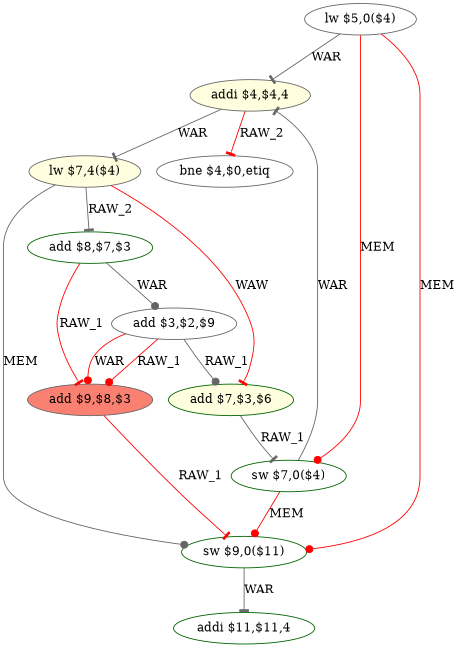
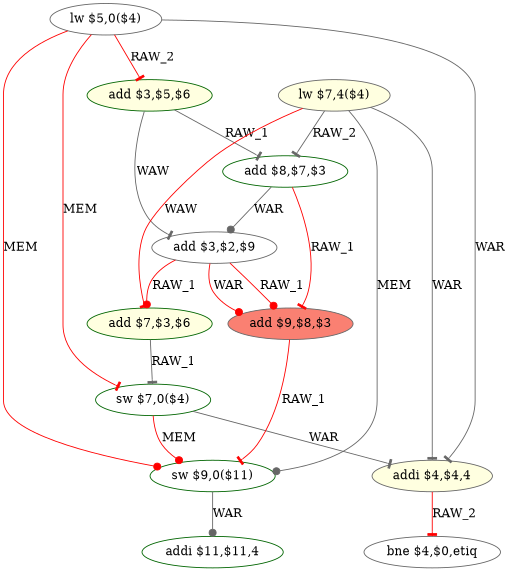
none -> (150, 95)
(169, 133) -> (432, 266)
(360, 254) -> (63, 218)
(198, 359) -> (155, 276)
(244, 588) -> (213, 511)
